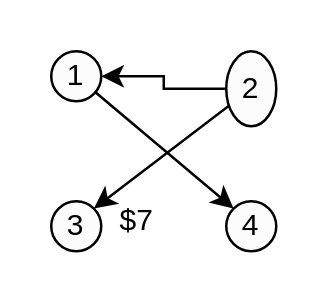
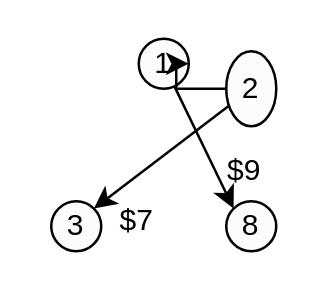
(76, 76) -> (164, 64)
none -> (244, 171)
(251, 226) -> (251, 226)
